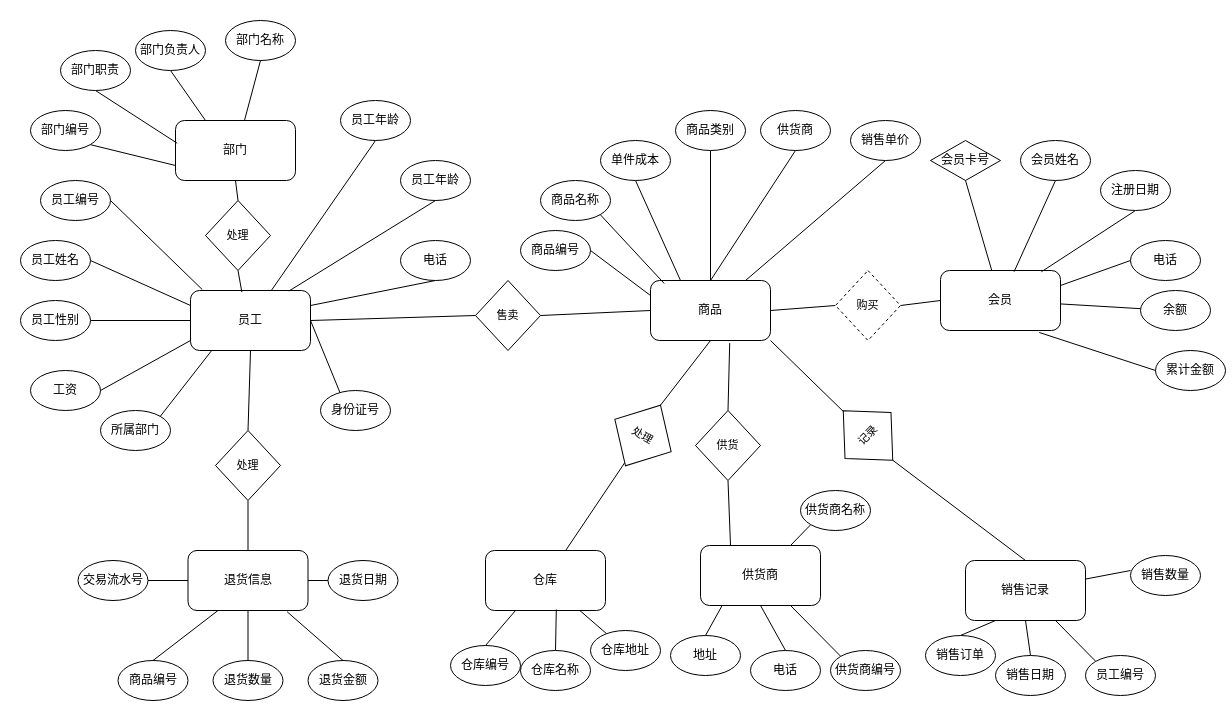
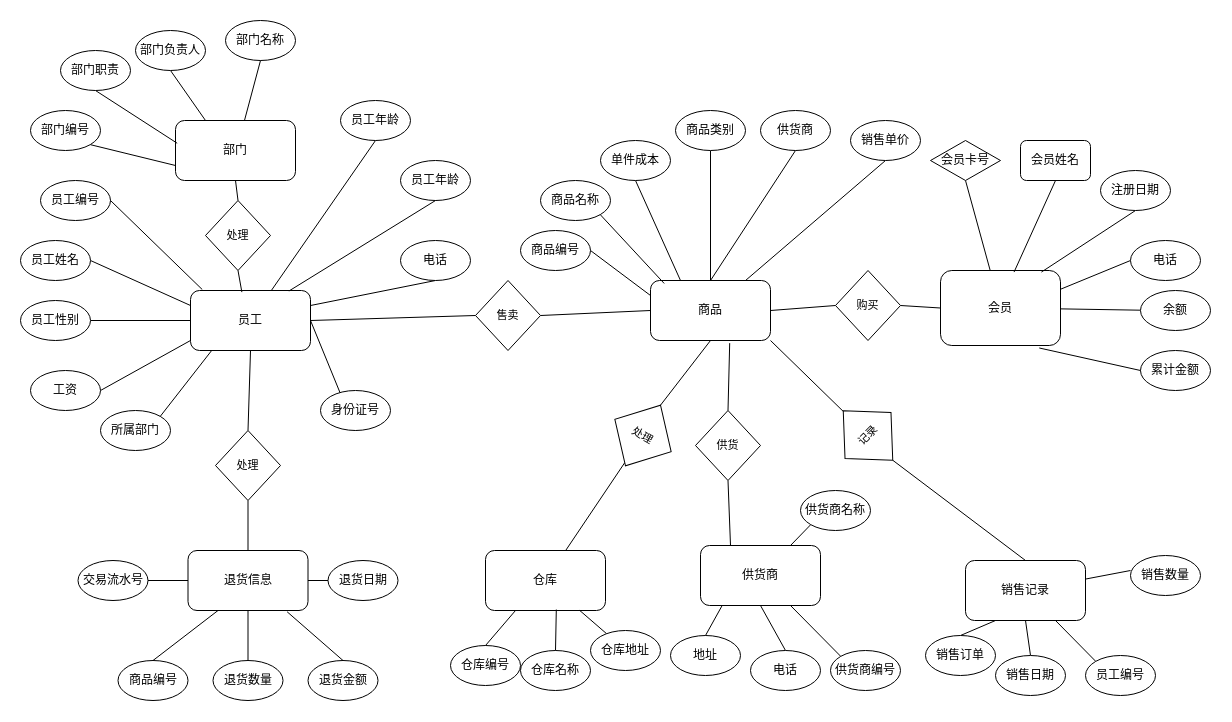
(1056, 161) -> (1056, 161)
(1001, 301) -> (1001, 308)
(868, 306) -> (868, 306)
(1191, 371) -> (1176, 371)
